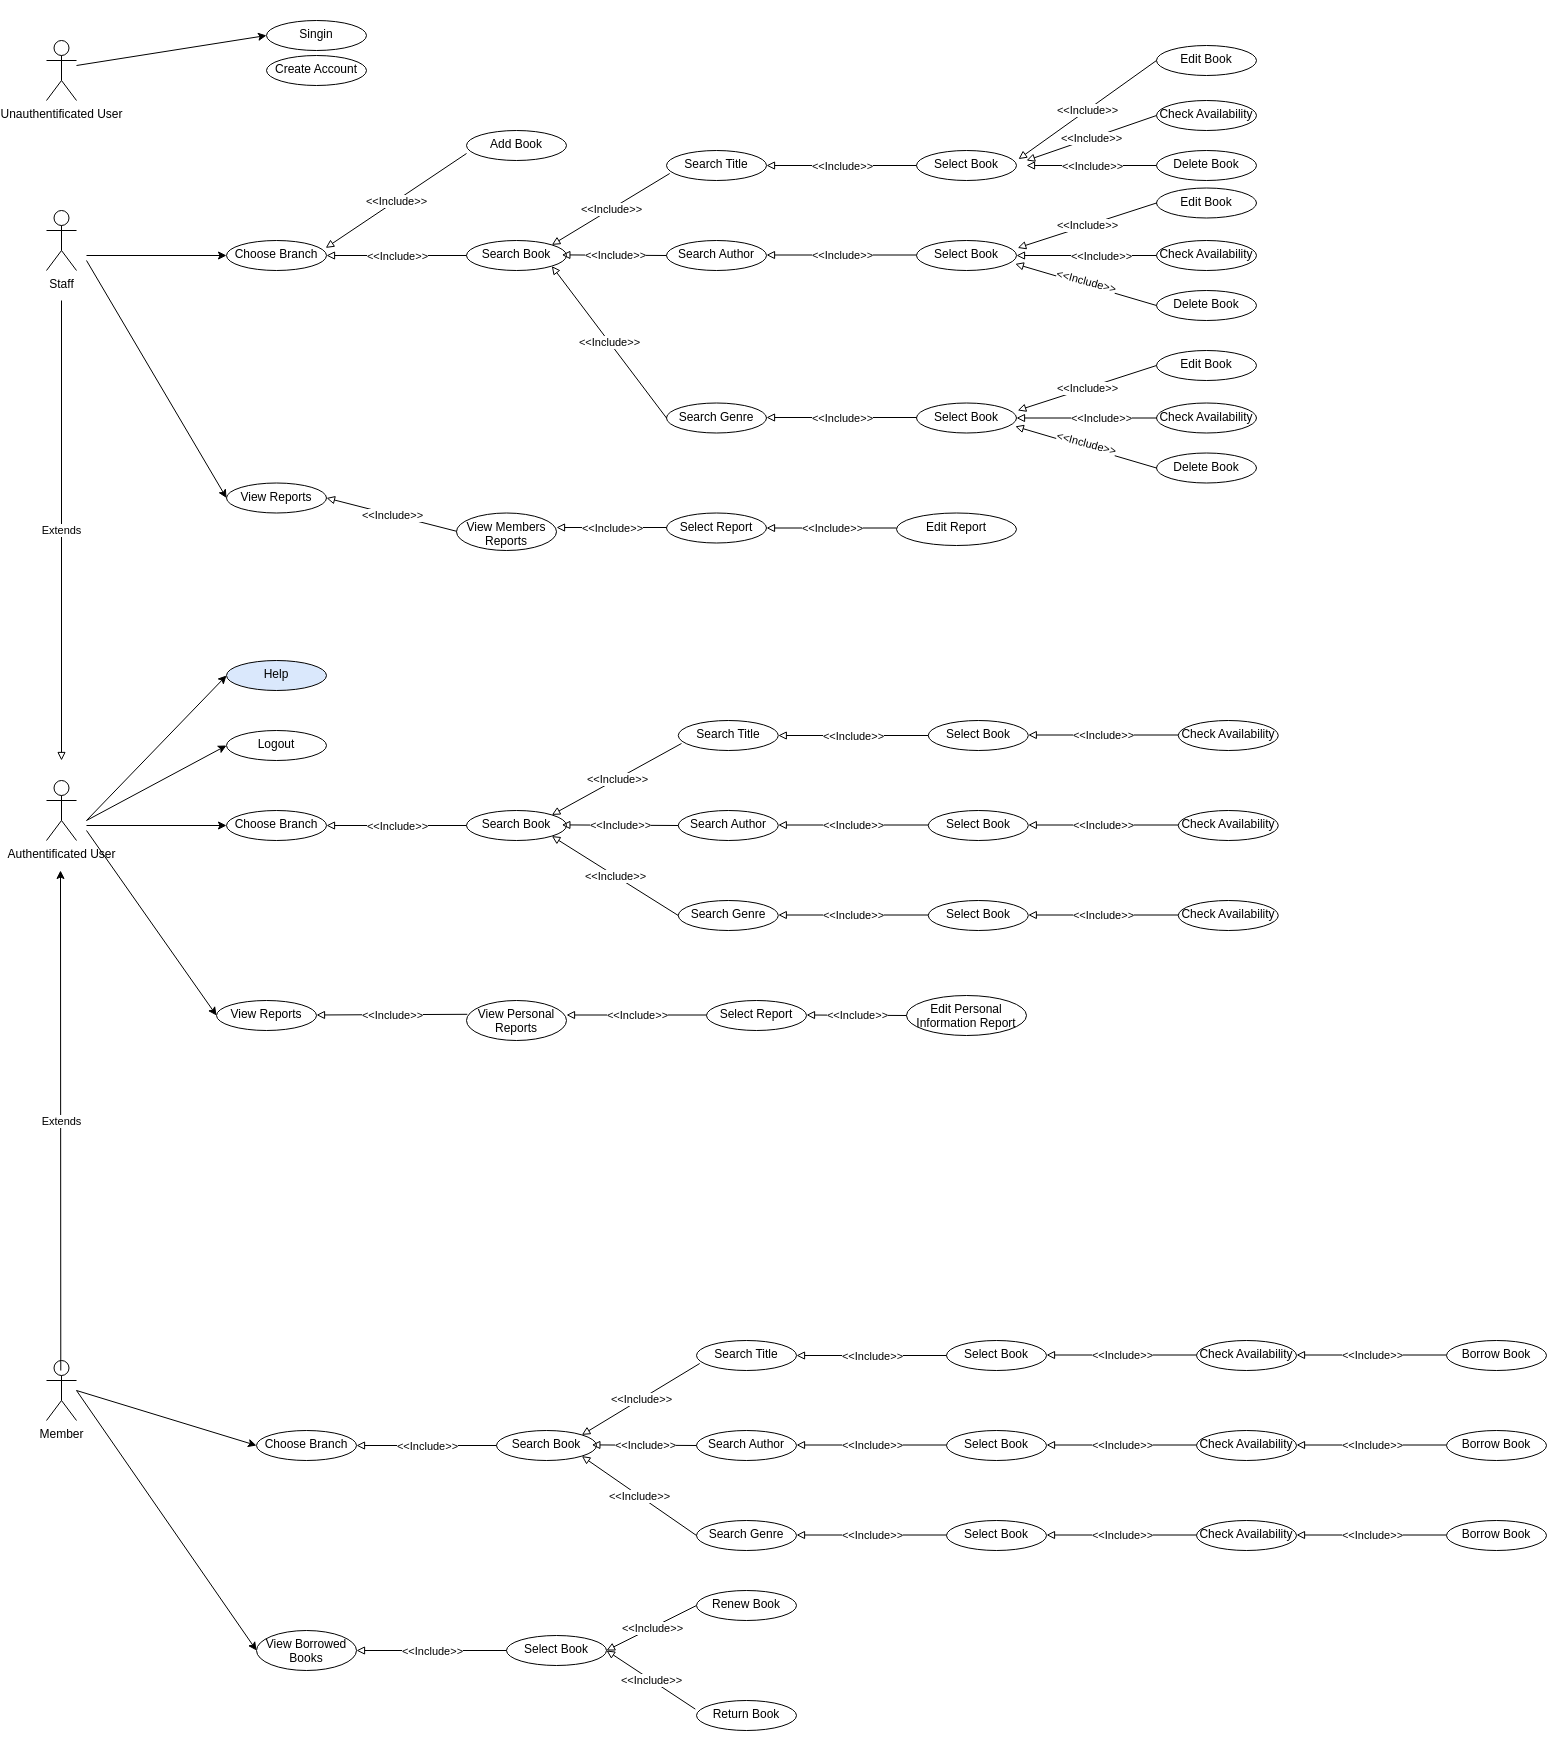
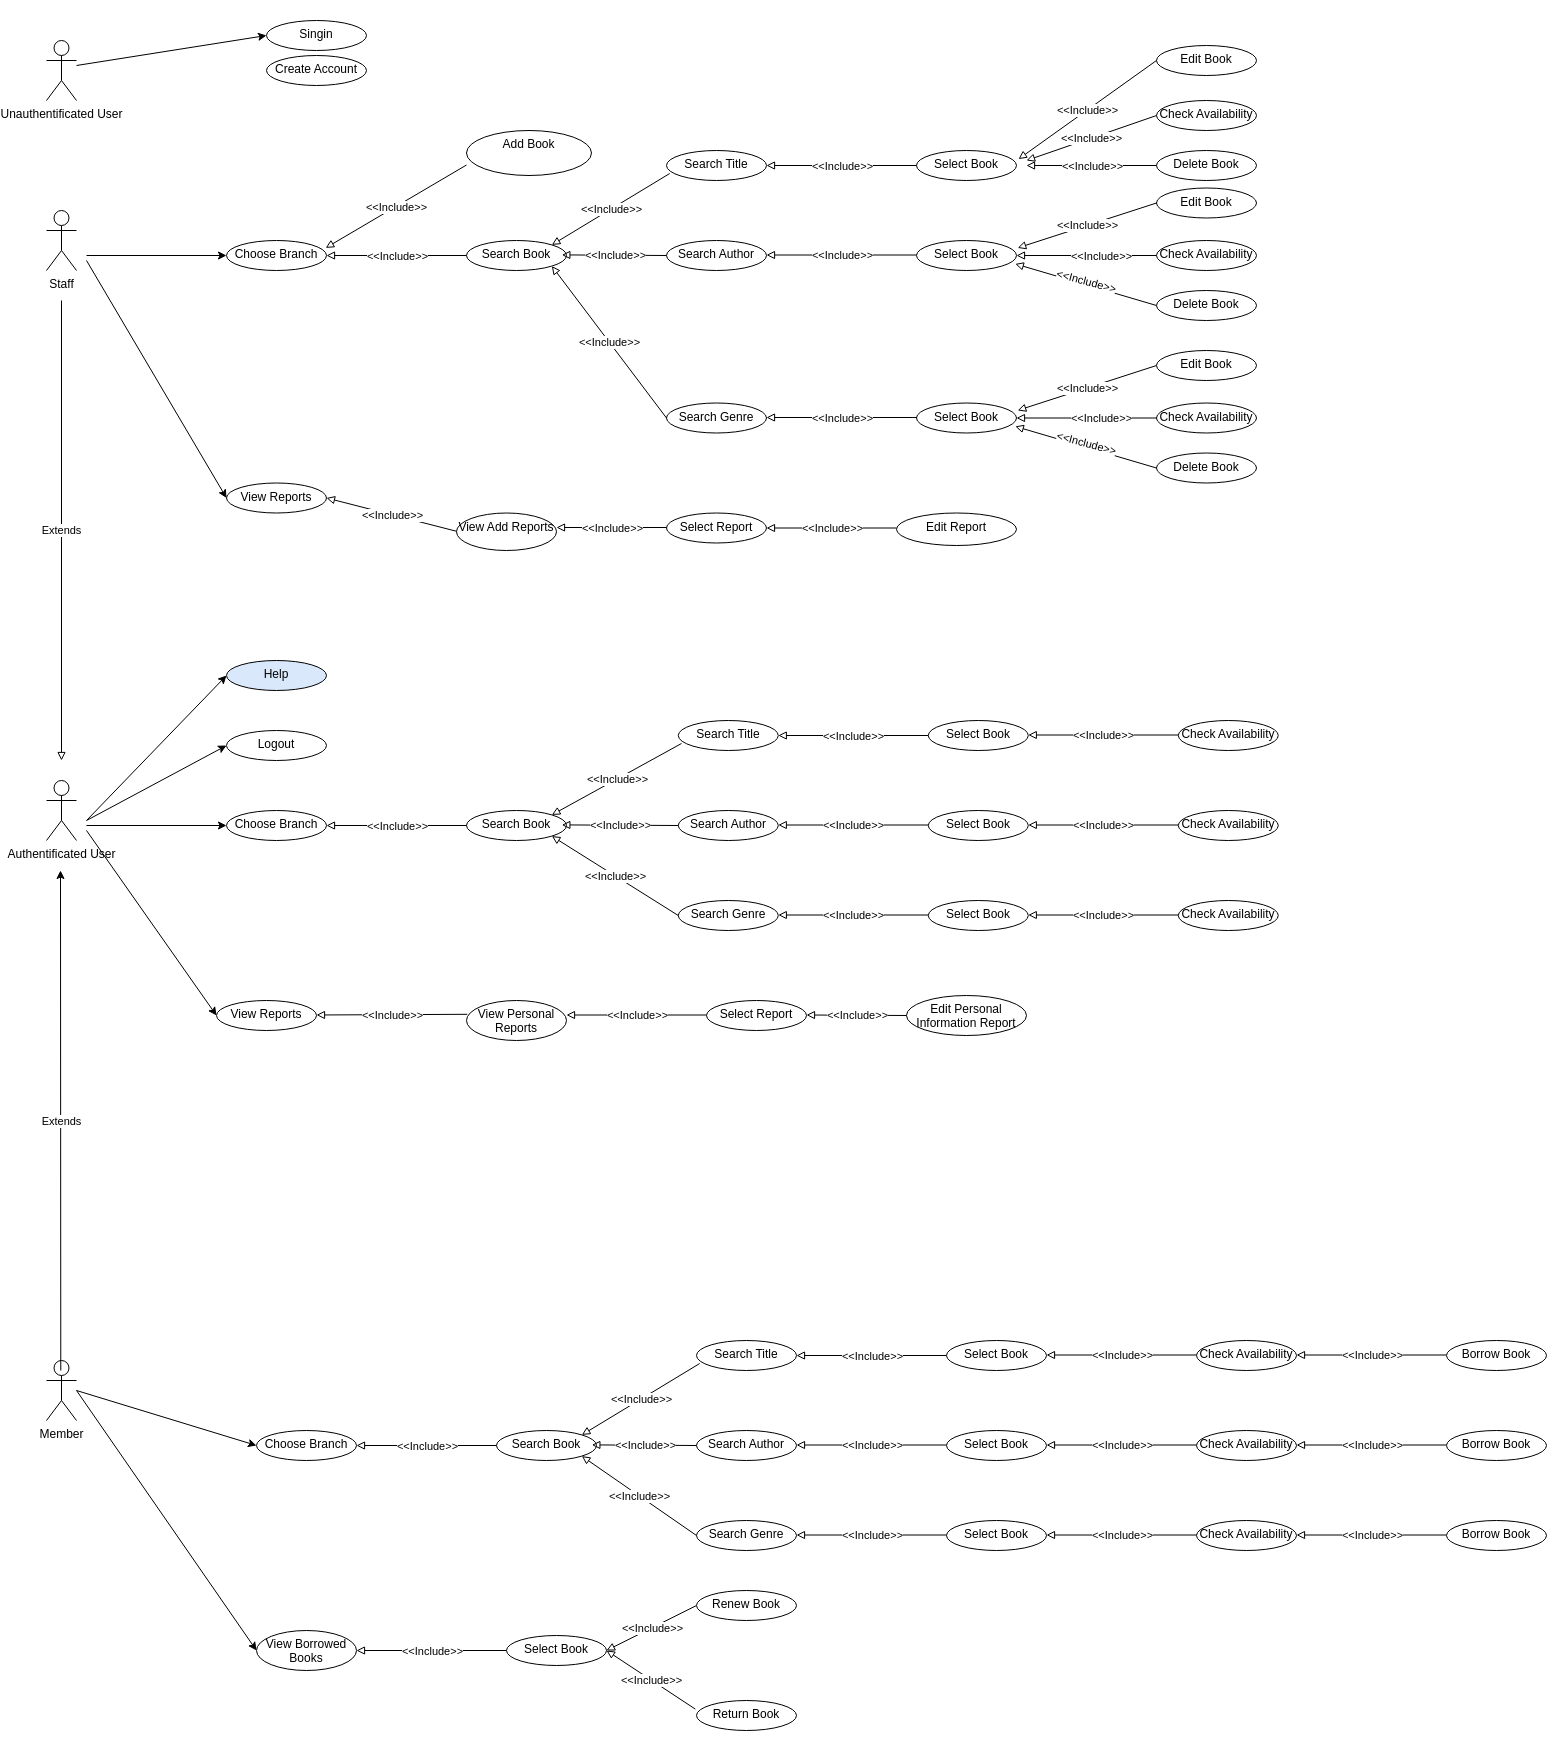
(517, 146) -> (529, 153)
(507, 535) -> (507, 535)
